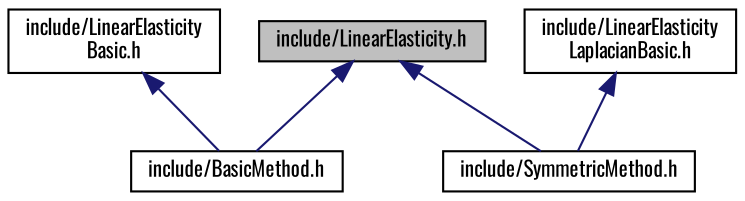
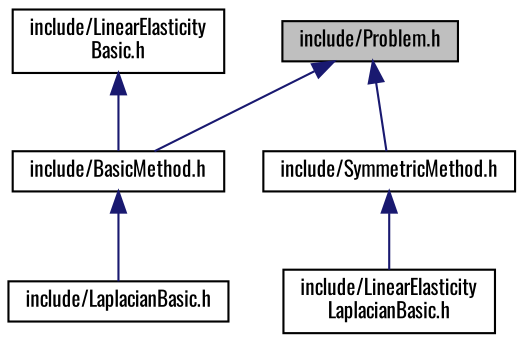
(372, 41) -> (370, 41)
(592, 122) -> (389, 241)
none -> (118, 301)
